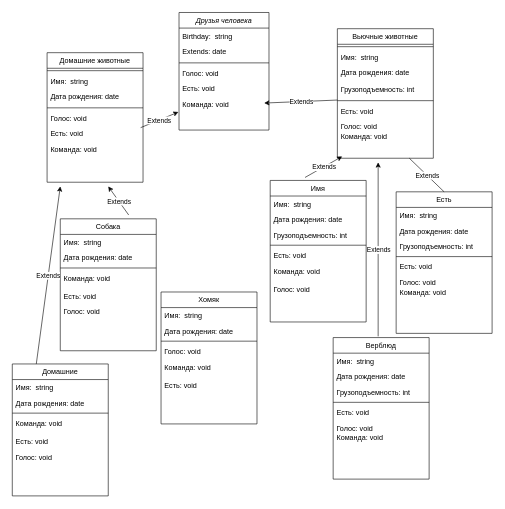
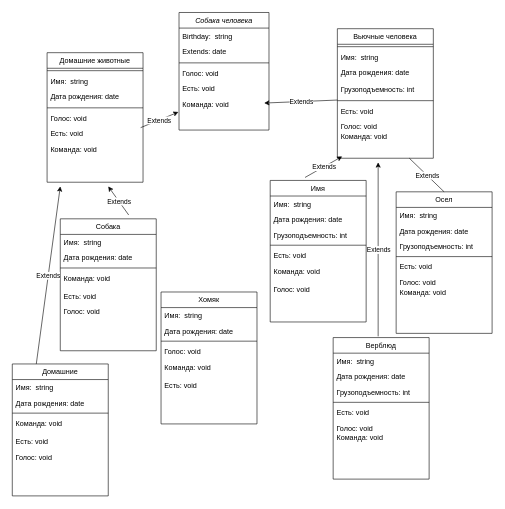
(224, 20) -> (224, 20)
(385, 37) -> (385, 37)
(444, 200) -> (444, 200)
